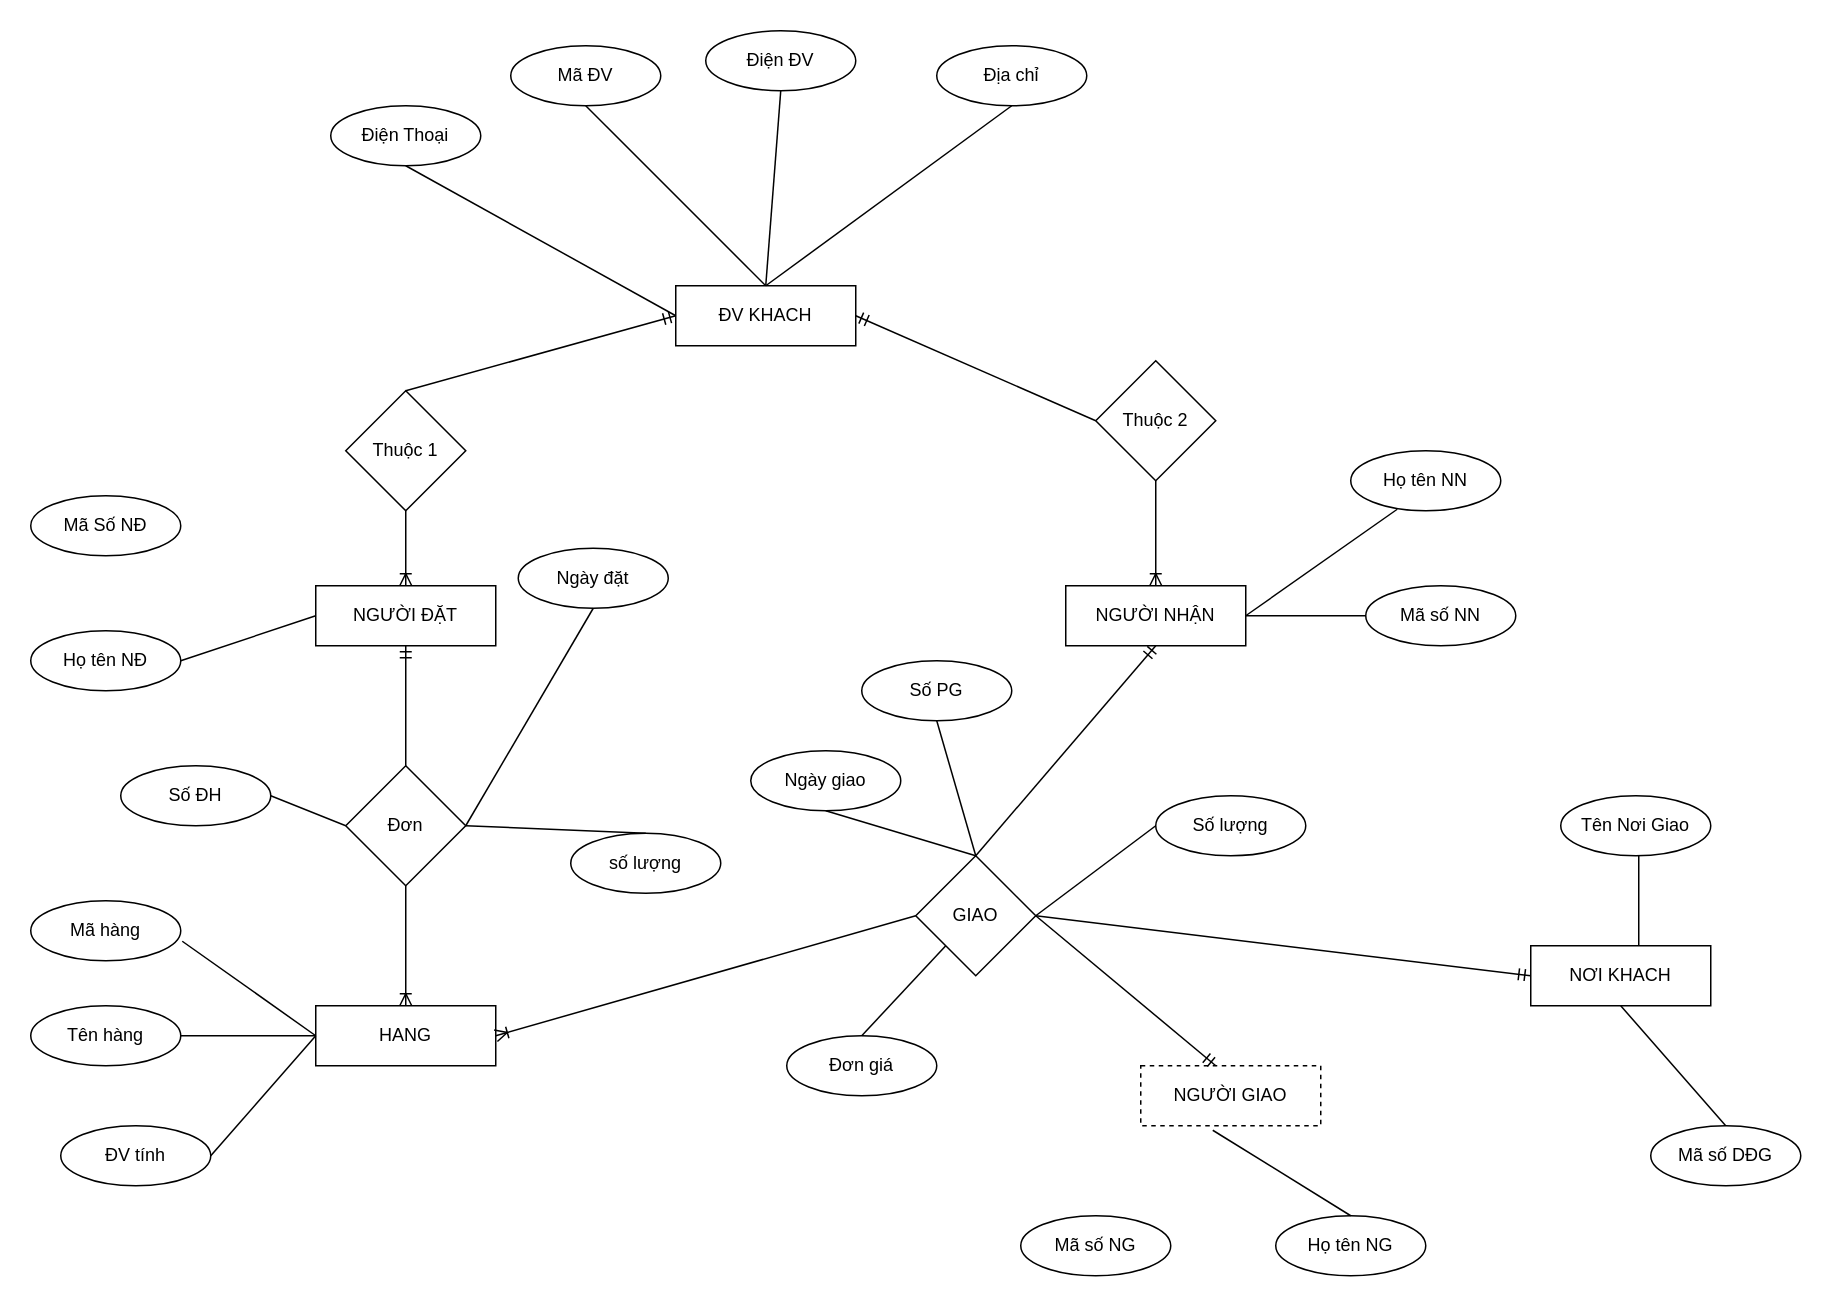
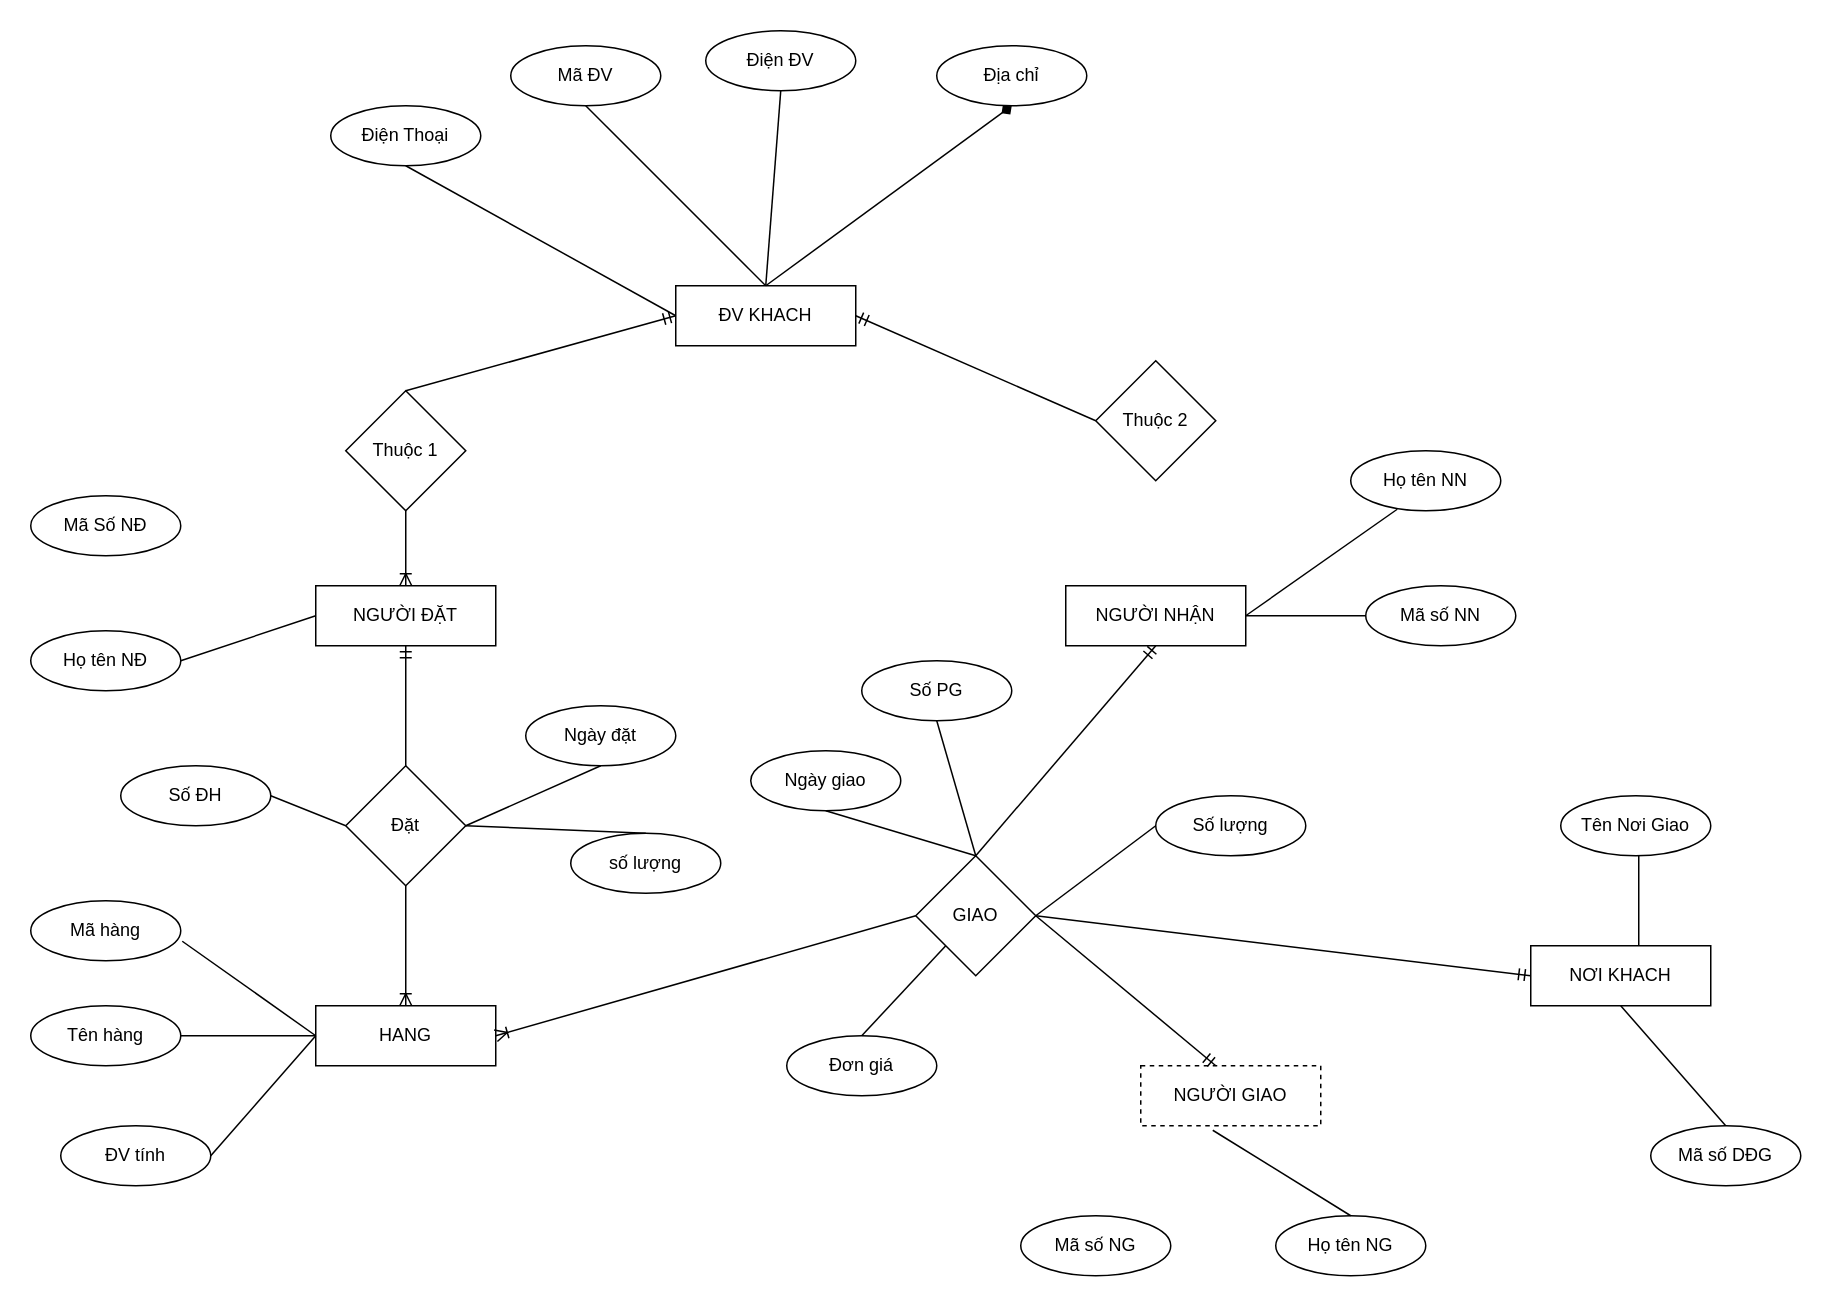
(1006, 110) -> (1002, 113)
(1156, 533) -> none
(593, 578) -> (601, 736)
(406, 826) -> (406, 826)
